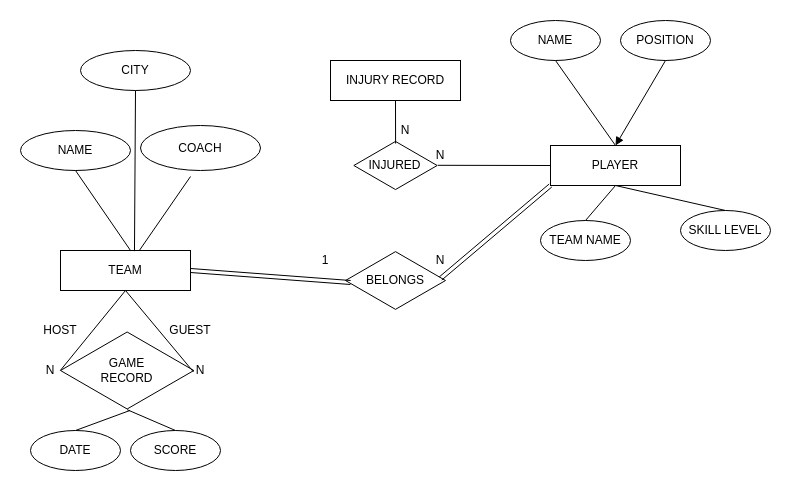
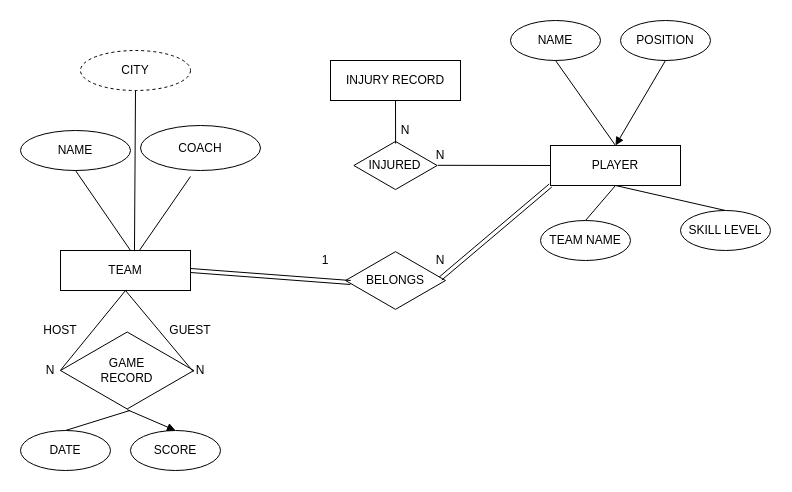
(136, 71) -> (136, 71)
(170, 428) -> (166, 426)
(76, 451) -> (66, 451)
